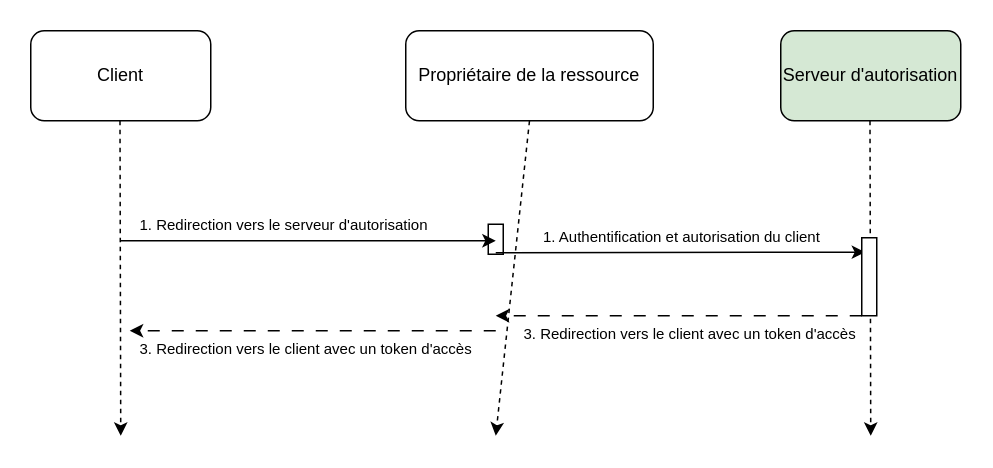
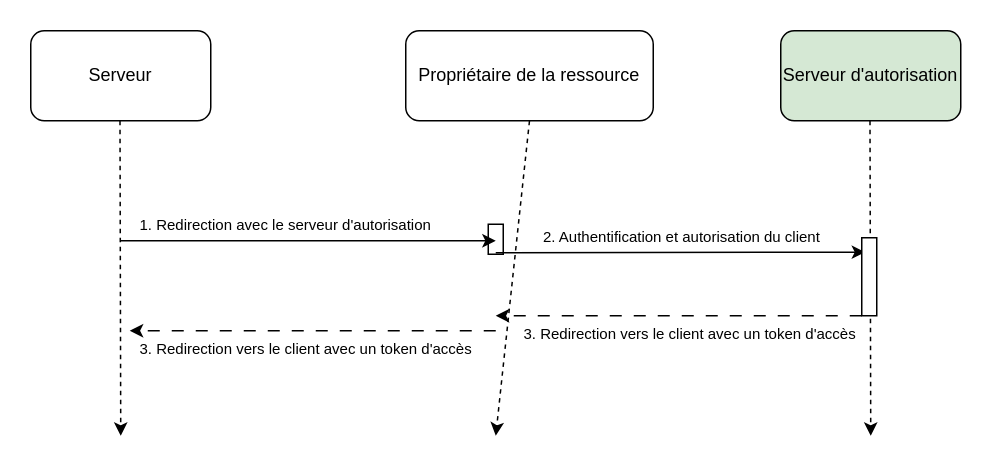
(121, 76) -> (121, 76)
(306, 226) -> (306, 226)
(707, 238) -> (707, 238)
